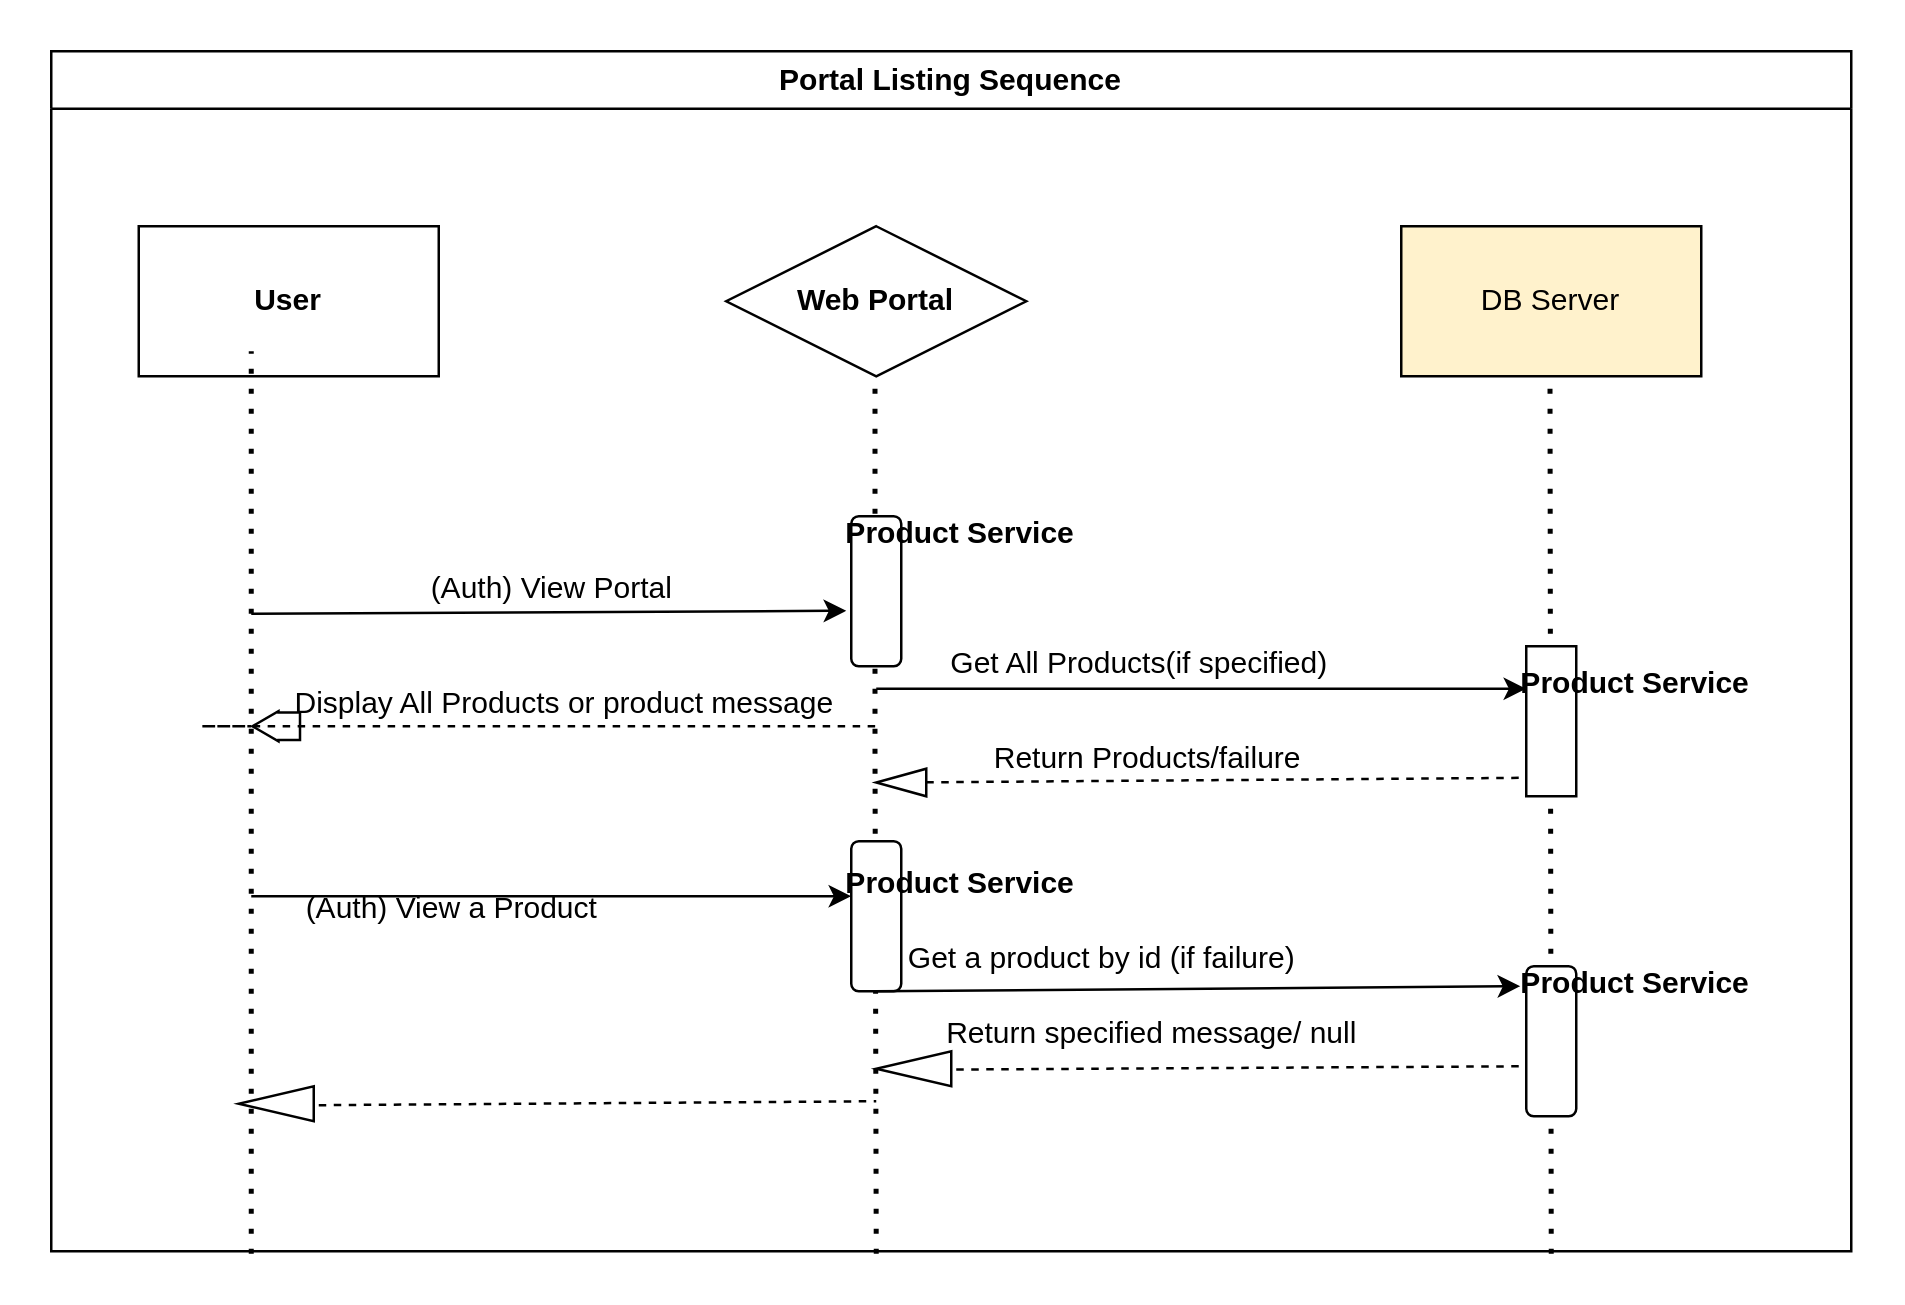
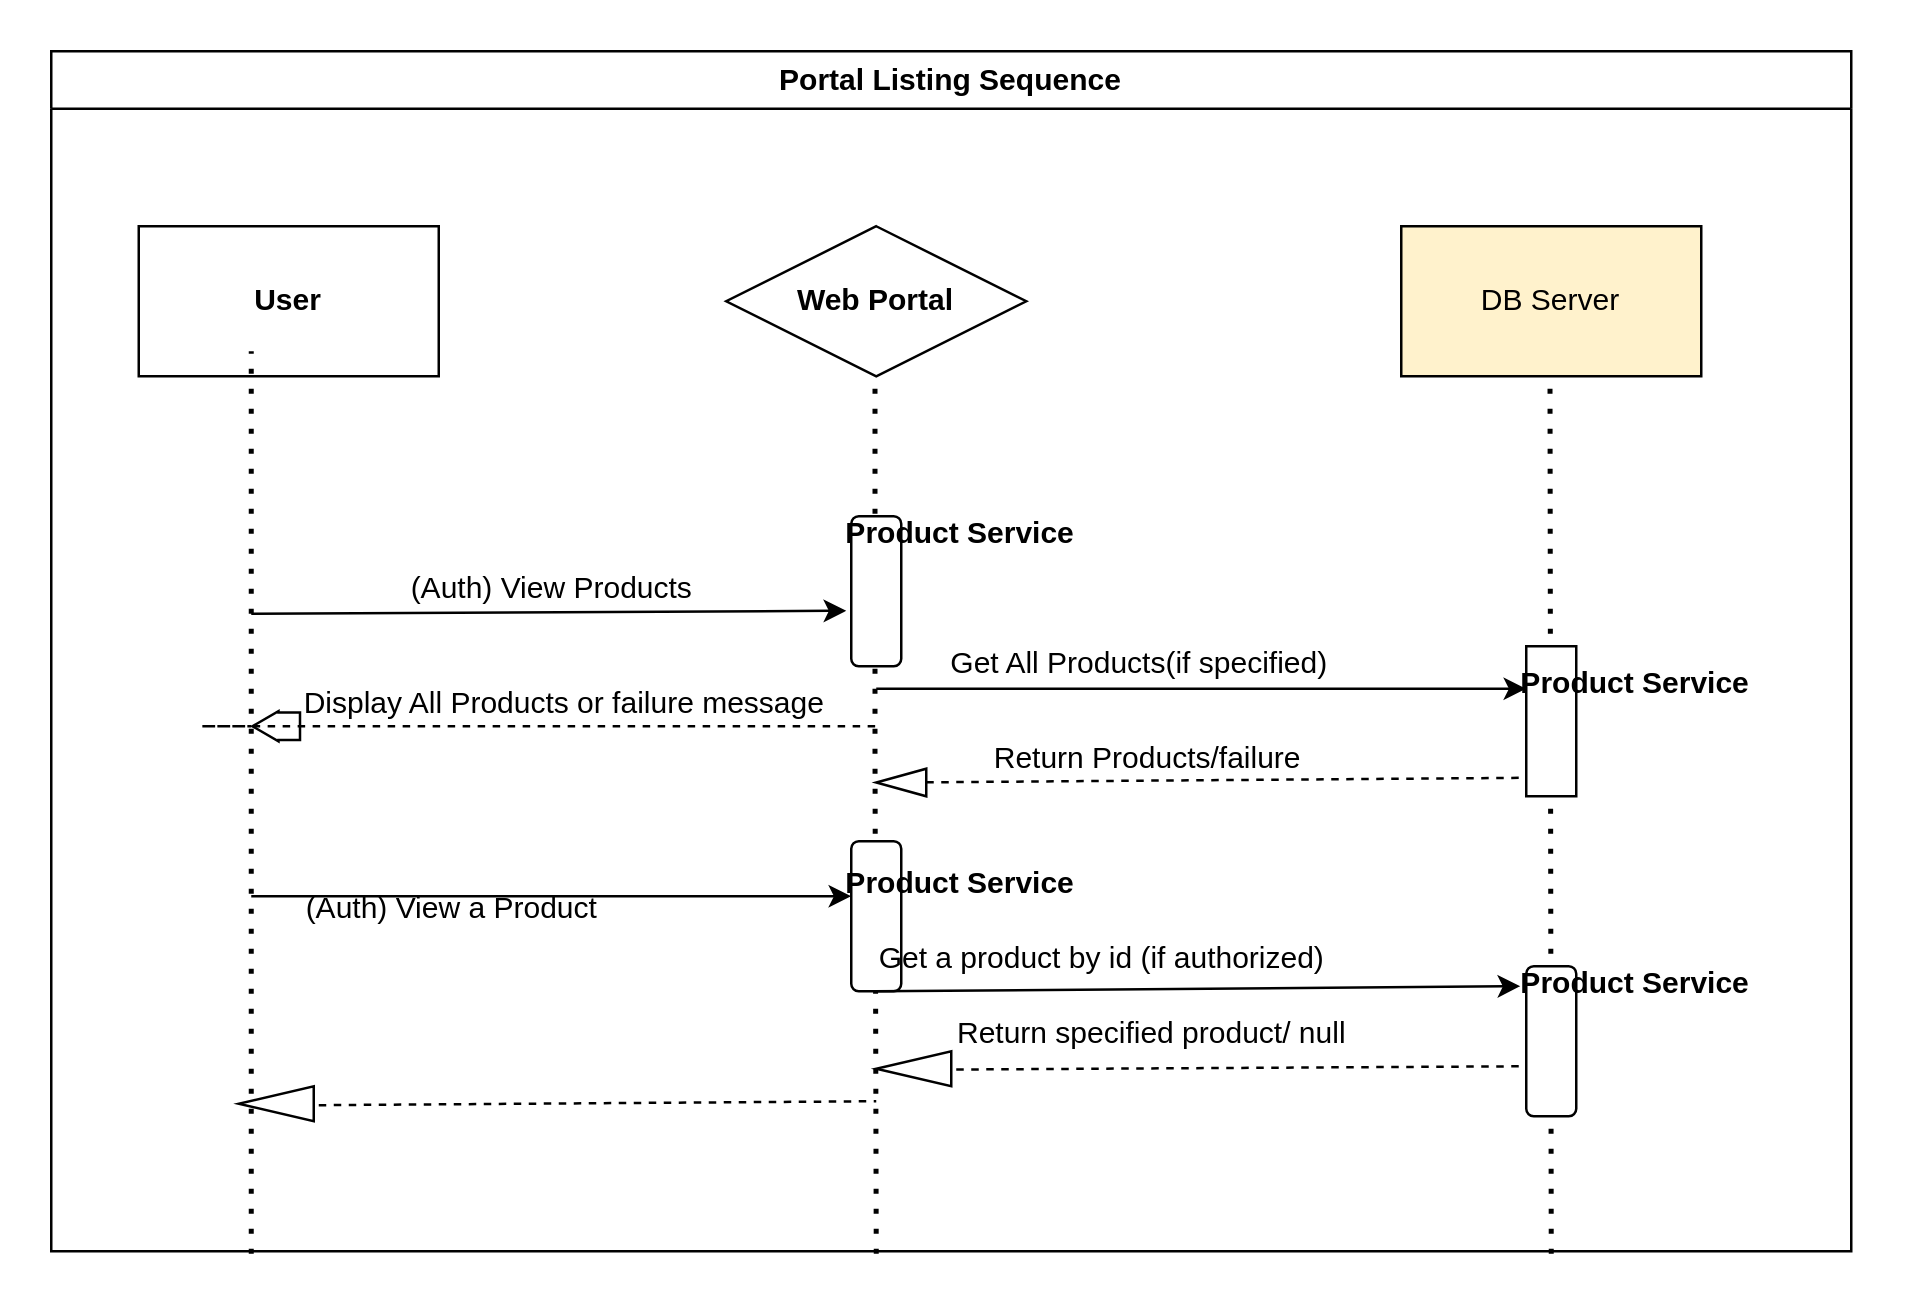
(553, 589) -> (553, 589)
(478, 704) -> (478, 704)
(1103, 959) -> (1103, 959)
(1153, 1034) -> (1153, 1034)
